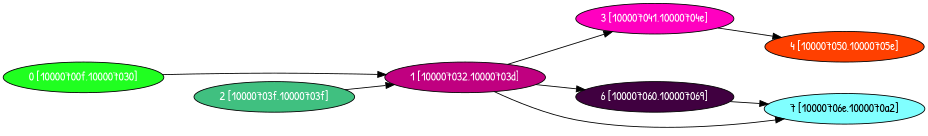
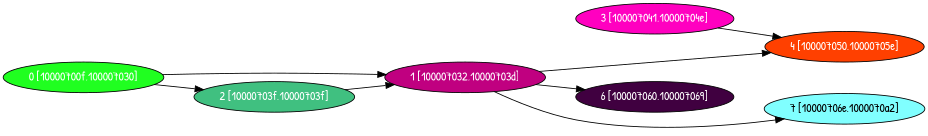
(556, 49) -> (651, 62)
none -> (175, 87)
(745, 103) -> none
